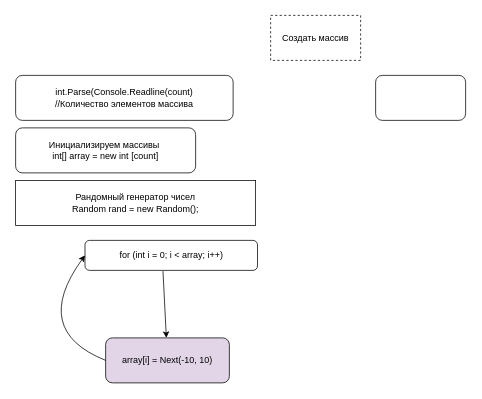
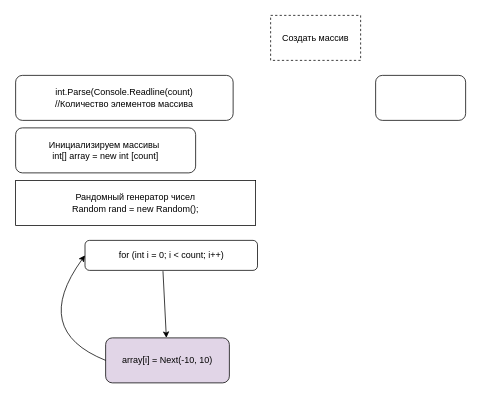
(171, 255) -> (171, 255)
